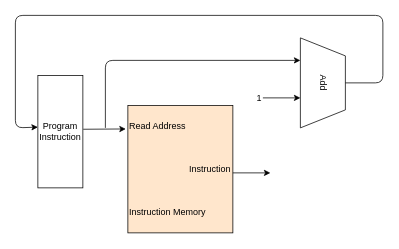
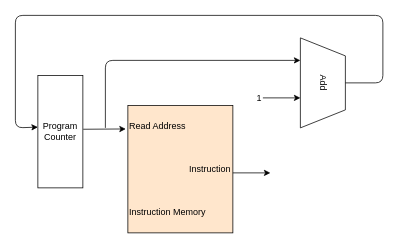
(60, 132) -> (60, 132)
